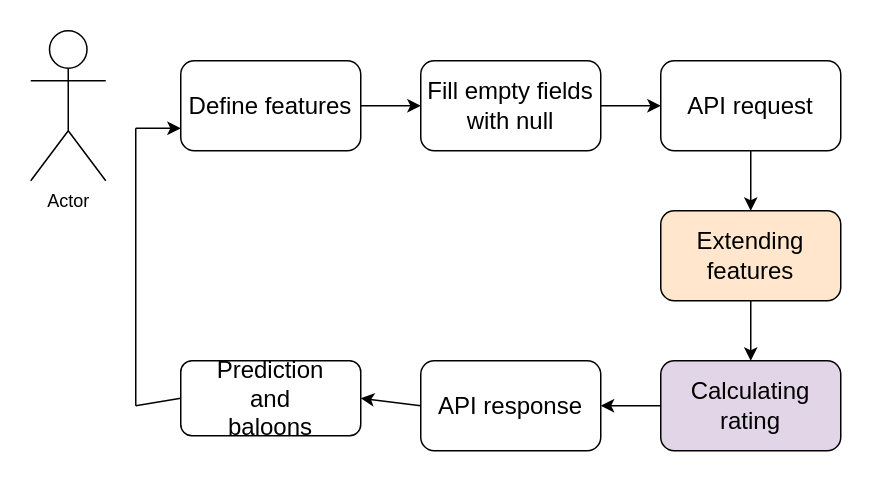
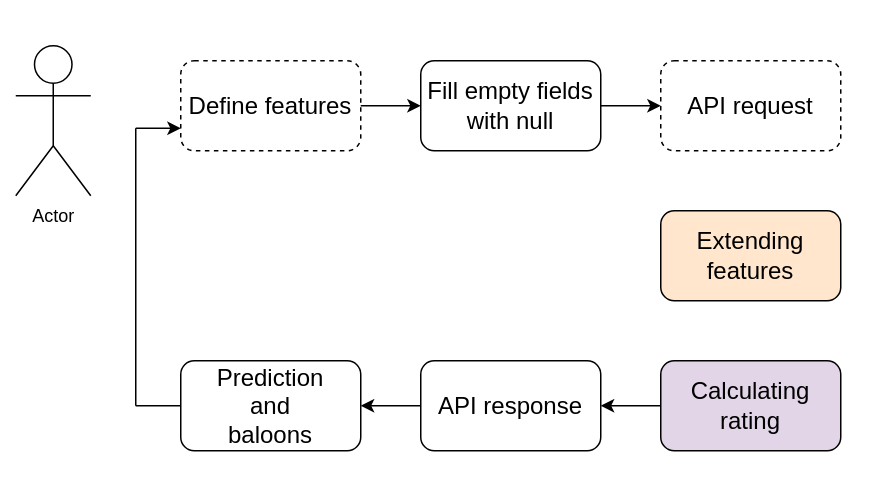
(68, 106) -> (53, 121)
(271, 106) -> (271, 106)
(751, 106) -> (751, 106)
(751, 176) -> none
(751, 326) -> none
(271, 398) -> (271, 406)
